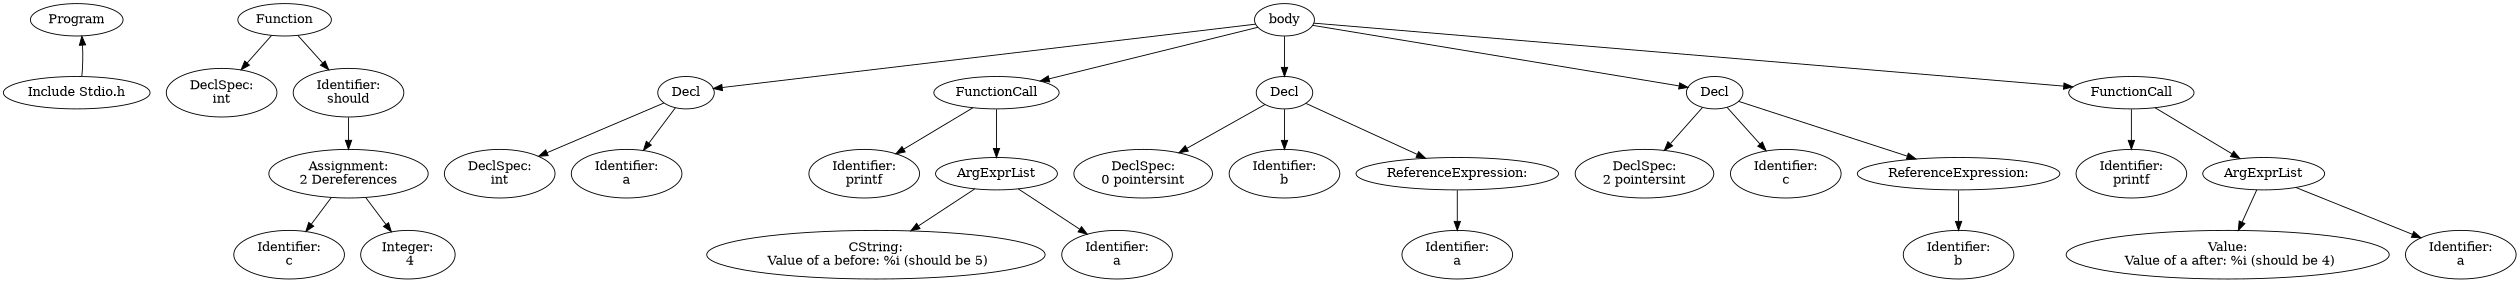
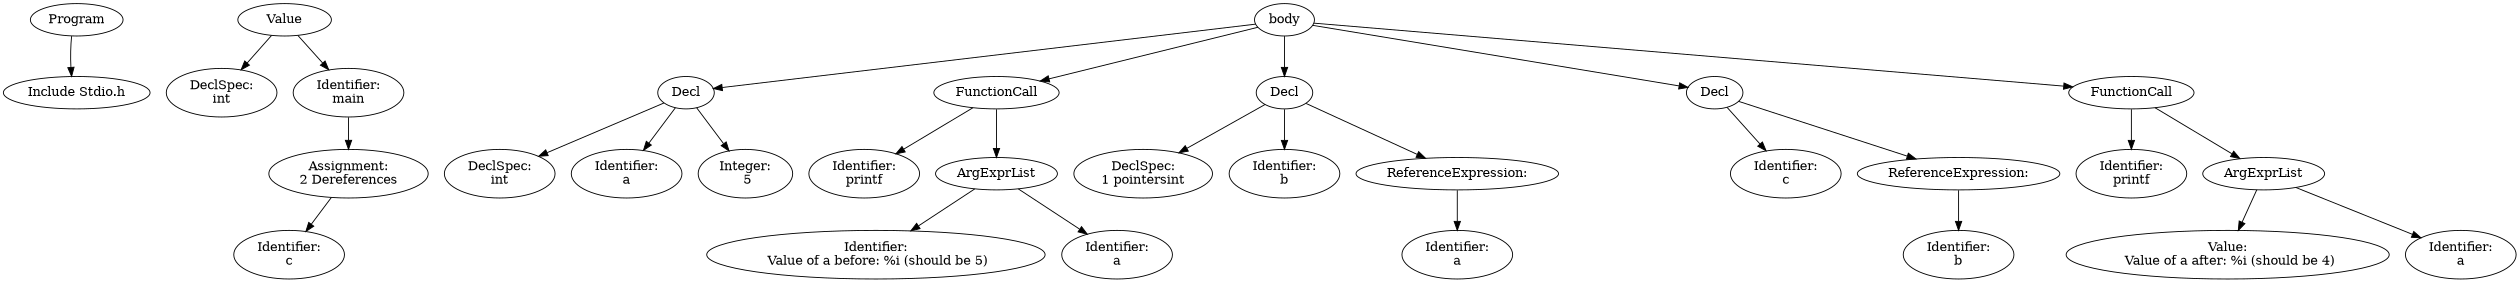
(285, 20) -> (285, 20)
(83, 61) -> (71, 52)
(349, 93) -> (349, 93)
none -> (745, 174)
(1143, 174) -> (1143, 174)
(1644, 174) -> none
(408, 255) -> none
(876, 255) -> (876, 255)
